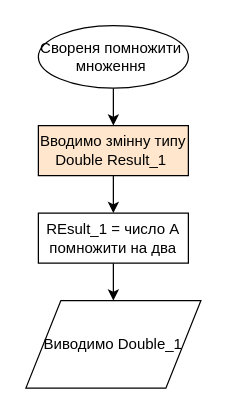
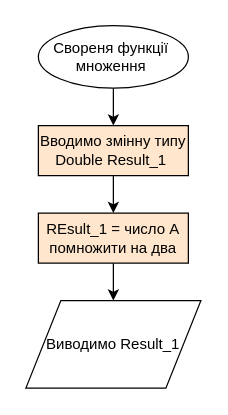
(113, 57) -> (113, 57)
(113, 238) -> (113, 238)
(113, 344) -> (113, 344)
